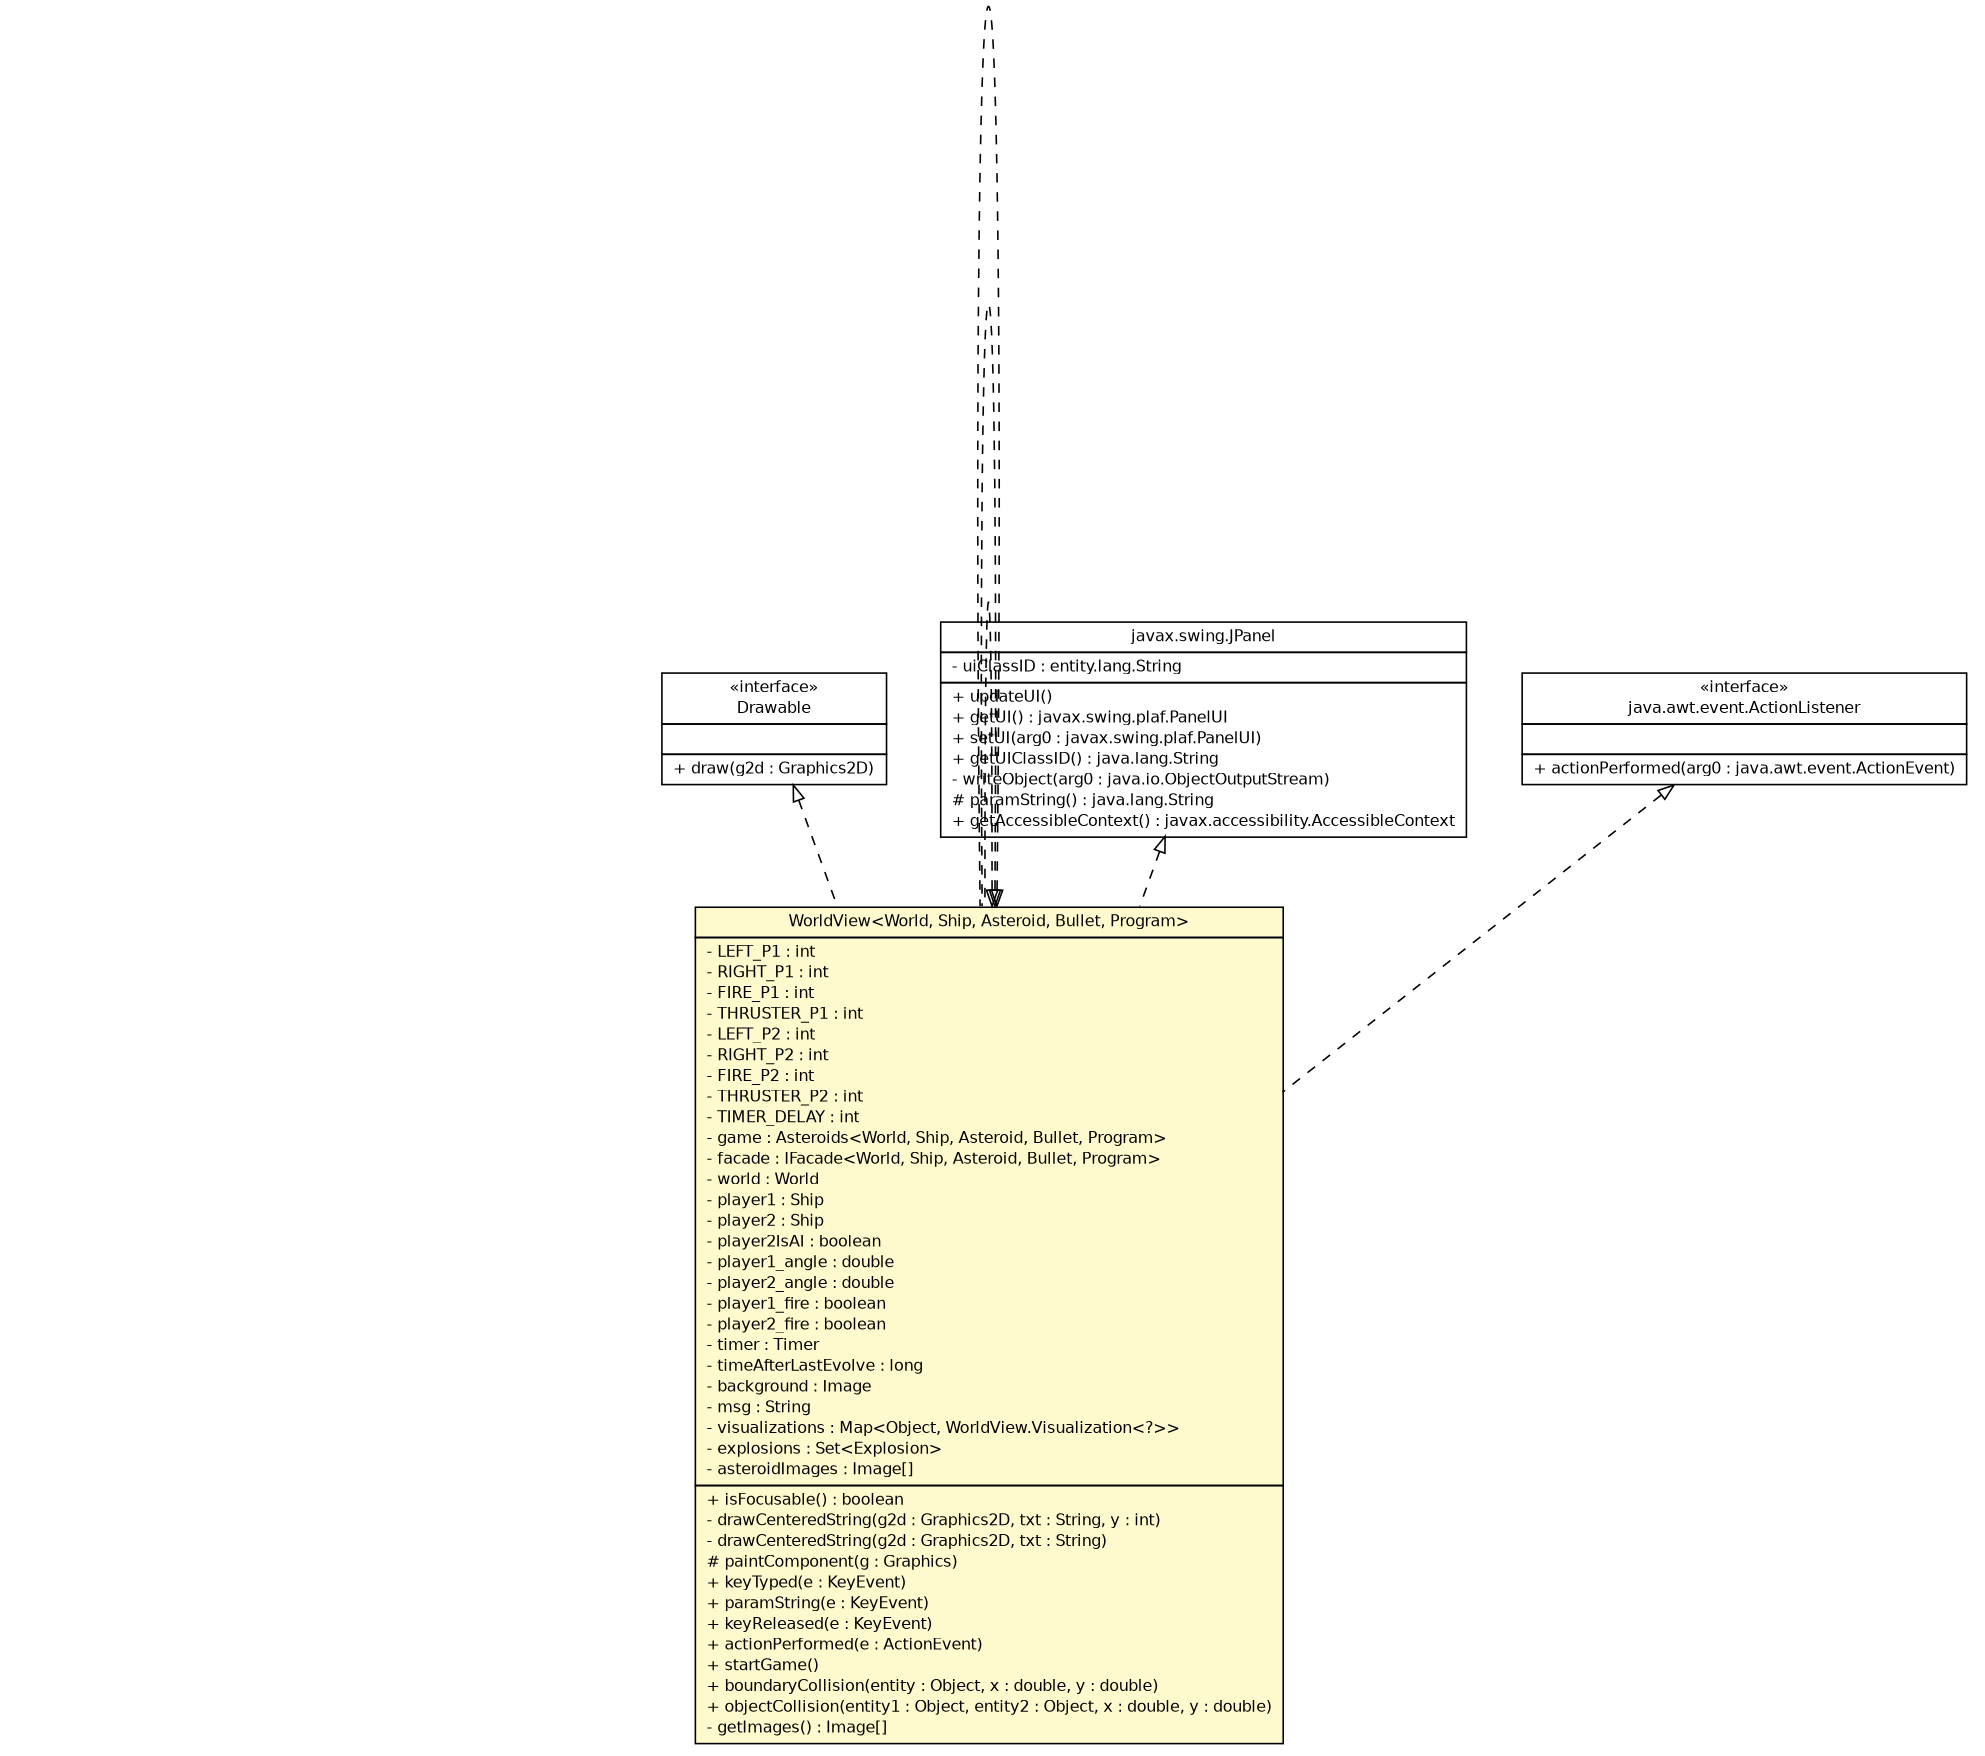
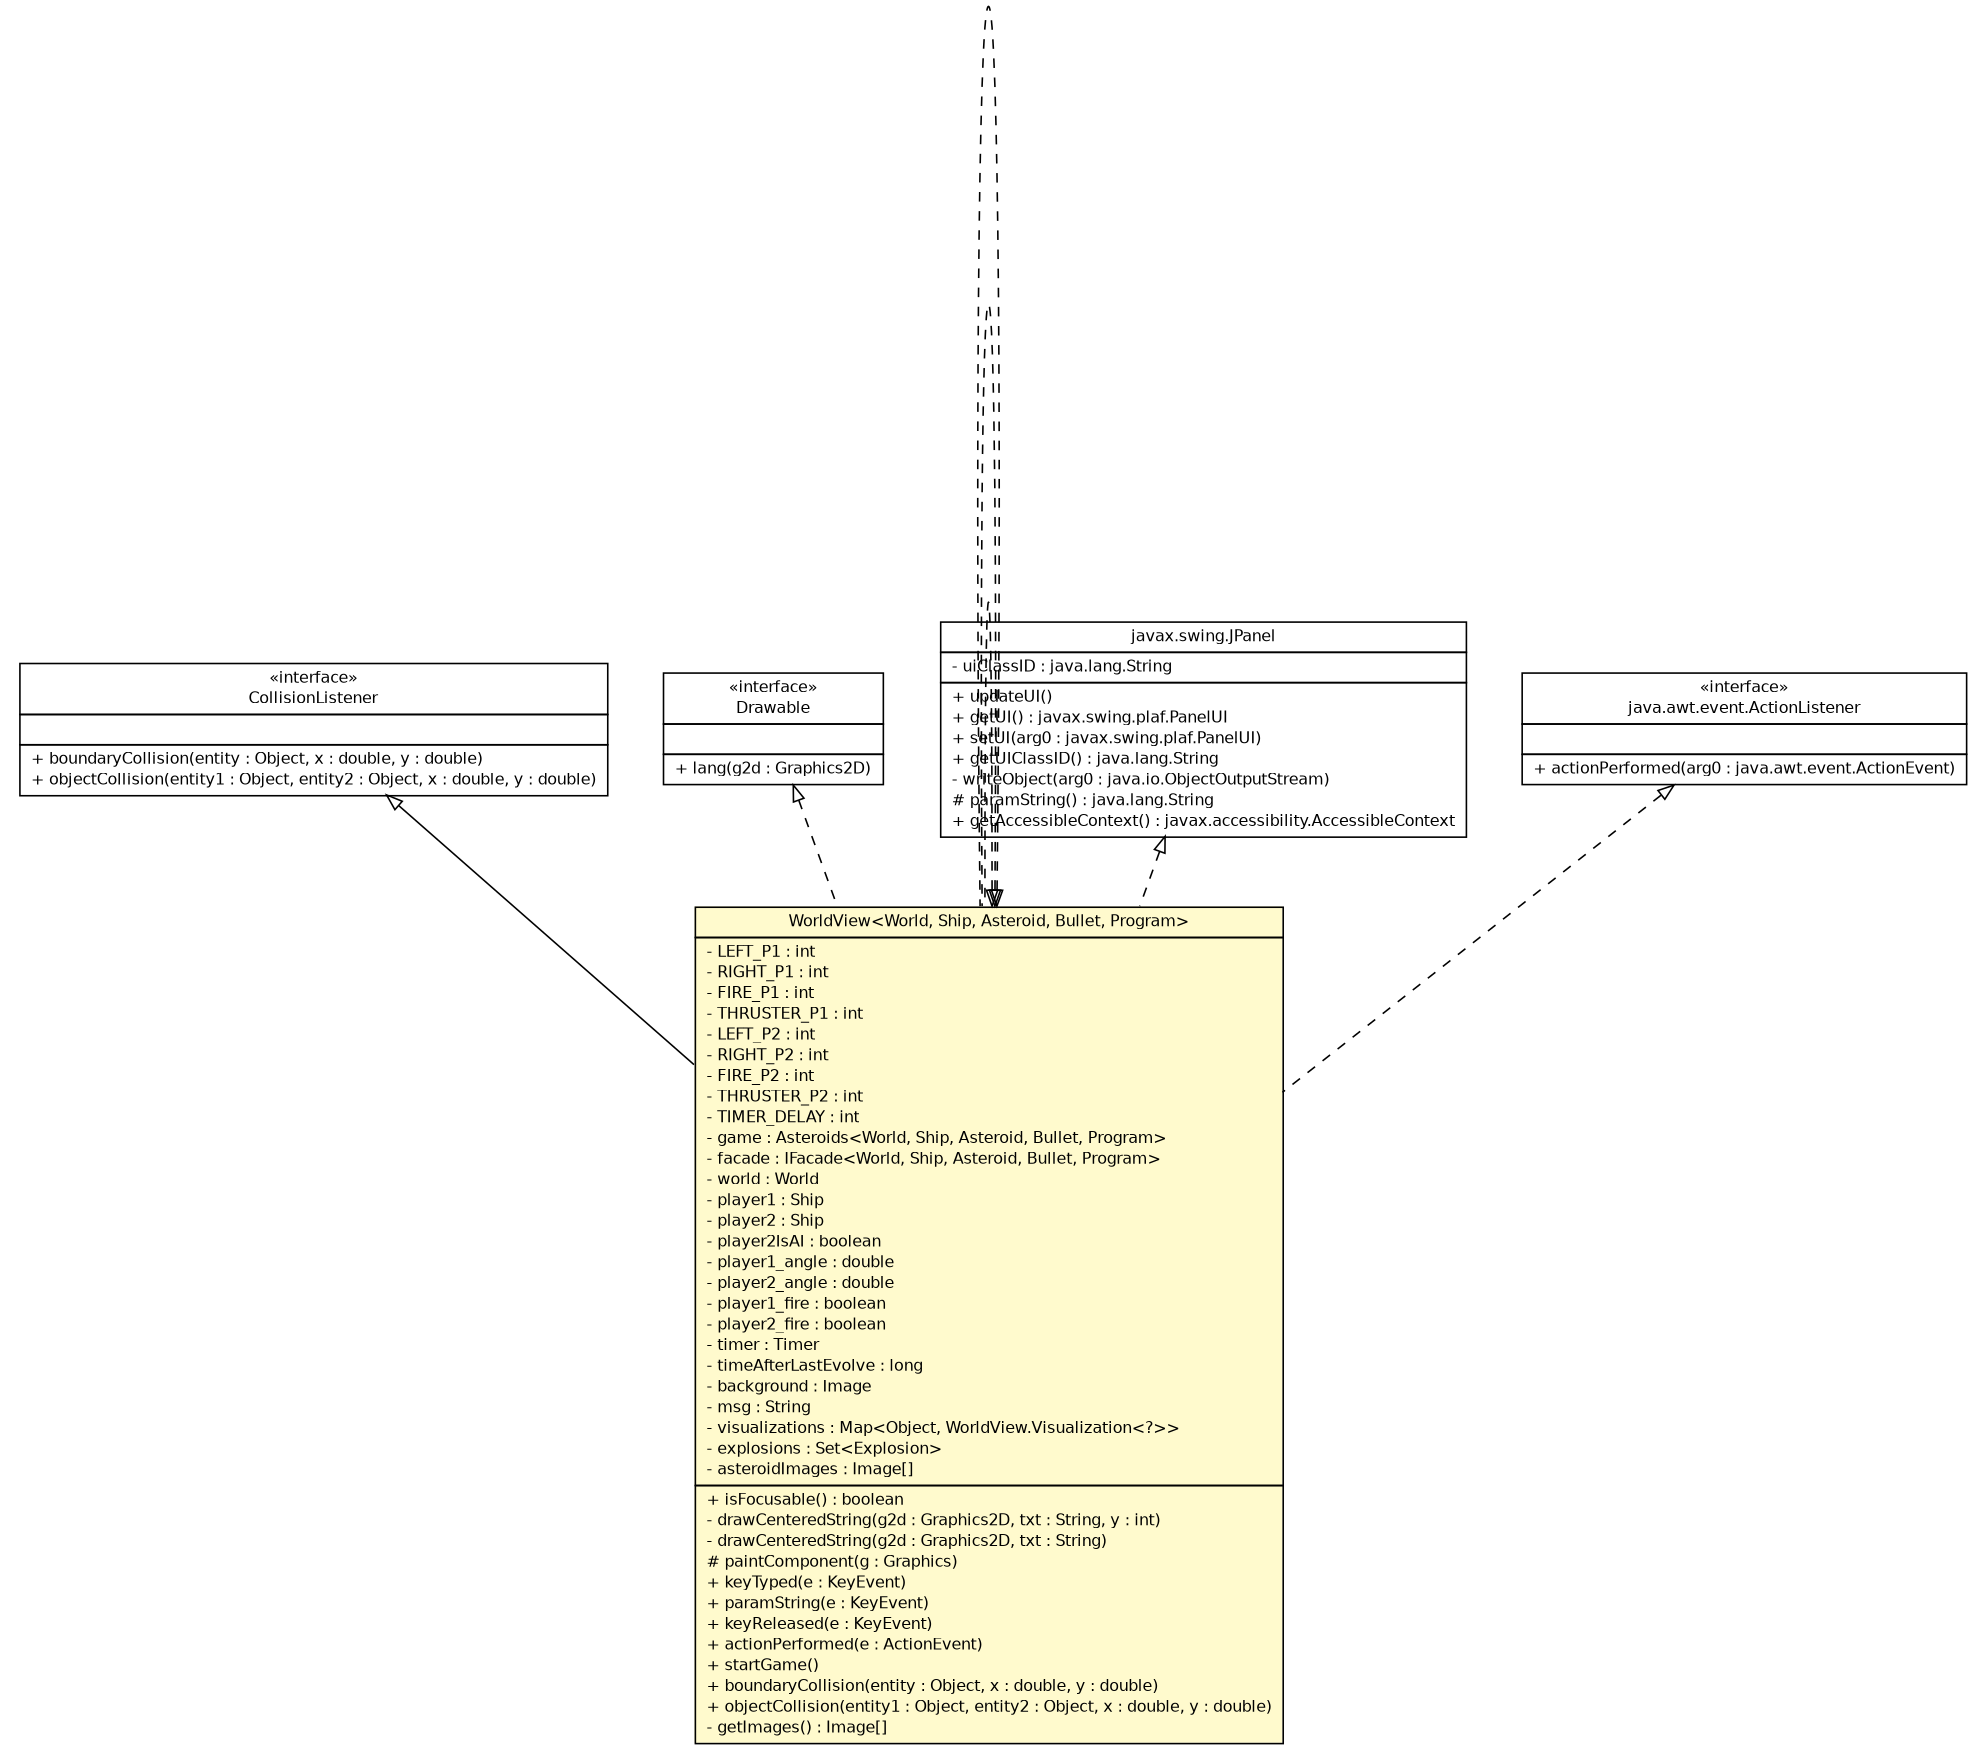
(1067, 667) -> (1063, 667)
none -> (313, 729)
(774, 769) -> (773, 769)
